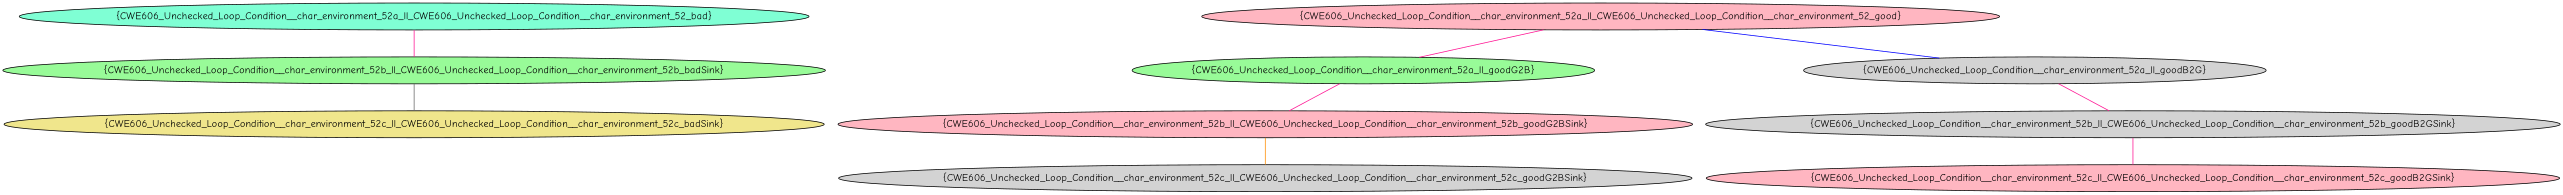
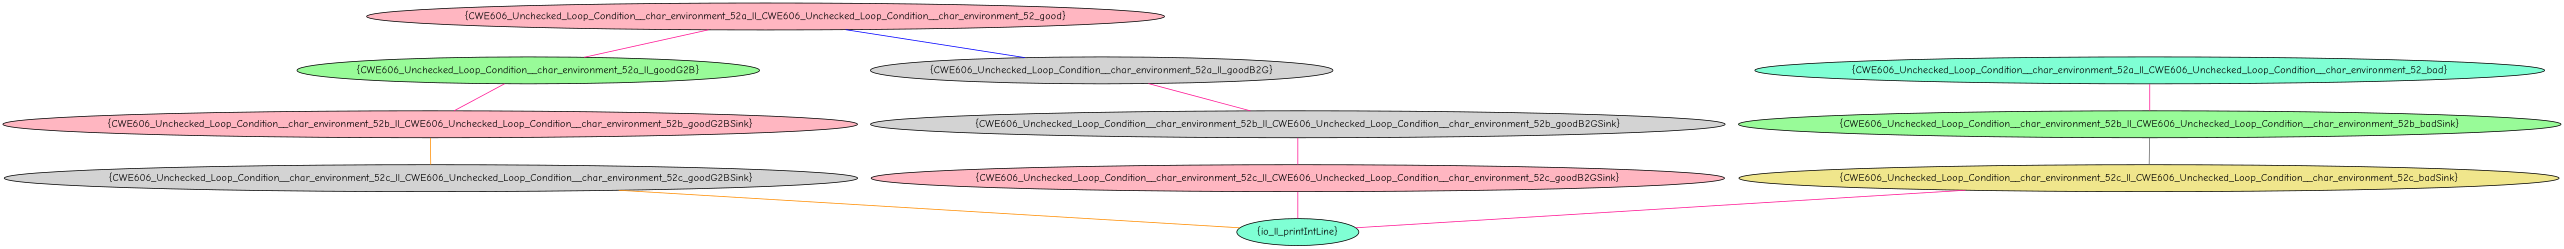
none -> (1298, 232)
